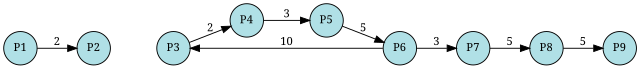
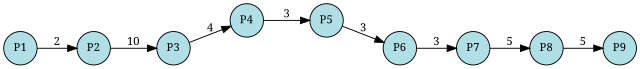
(210, 28) -> (210, 28)
(363, 28) -> (363, 28)
(291, 48) -> (129, 48)
